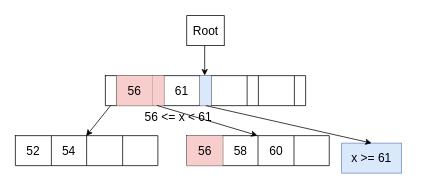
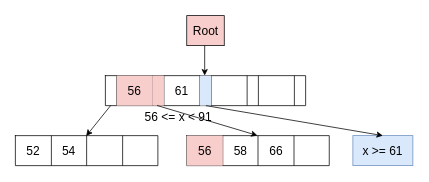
(206, 30) -> (206, 30)
(179, 117) -> (179, 117)
(276, 150) -> (276, 150)
(372, 158) -> (383, 150)
